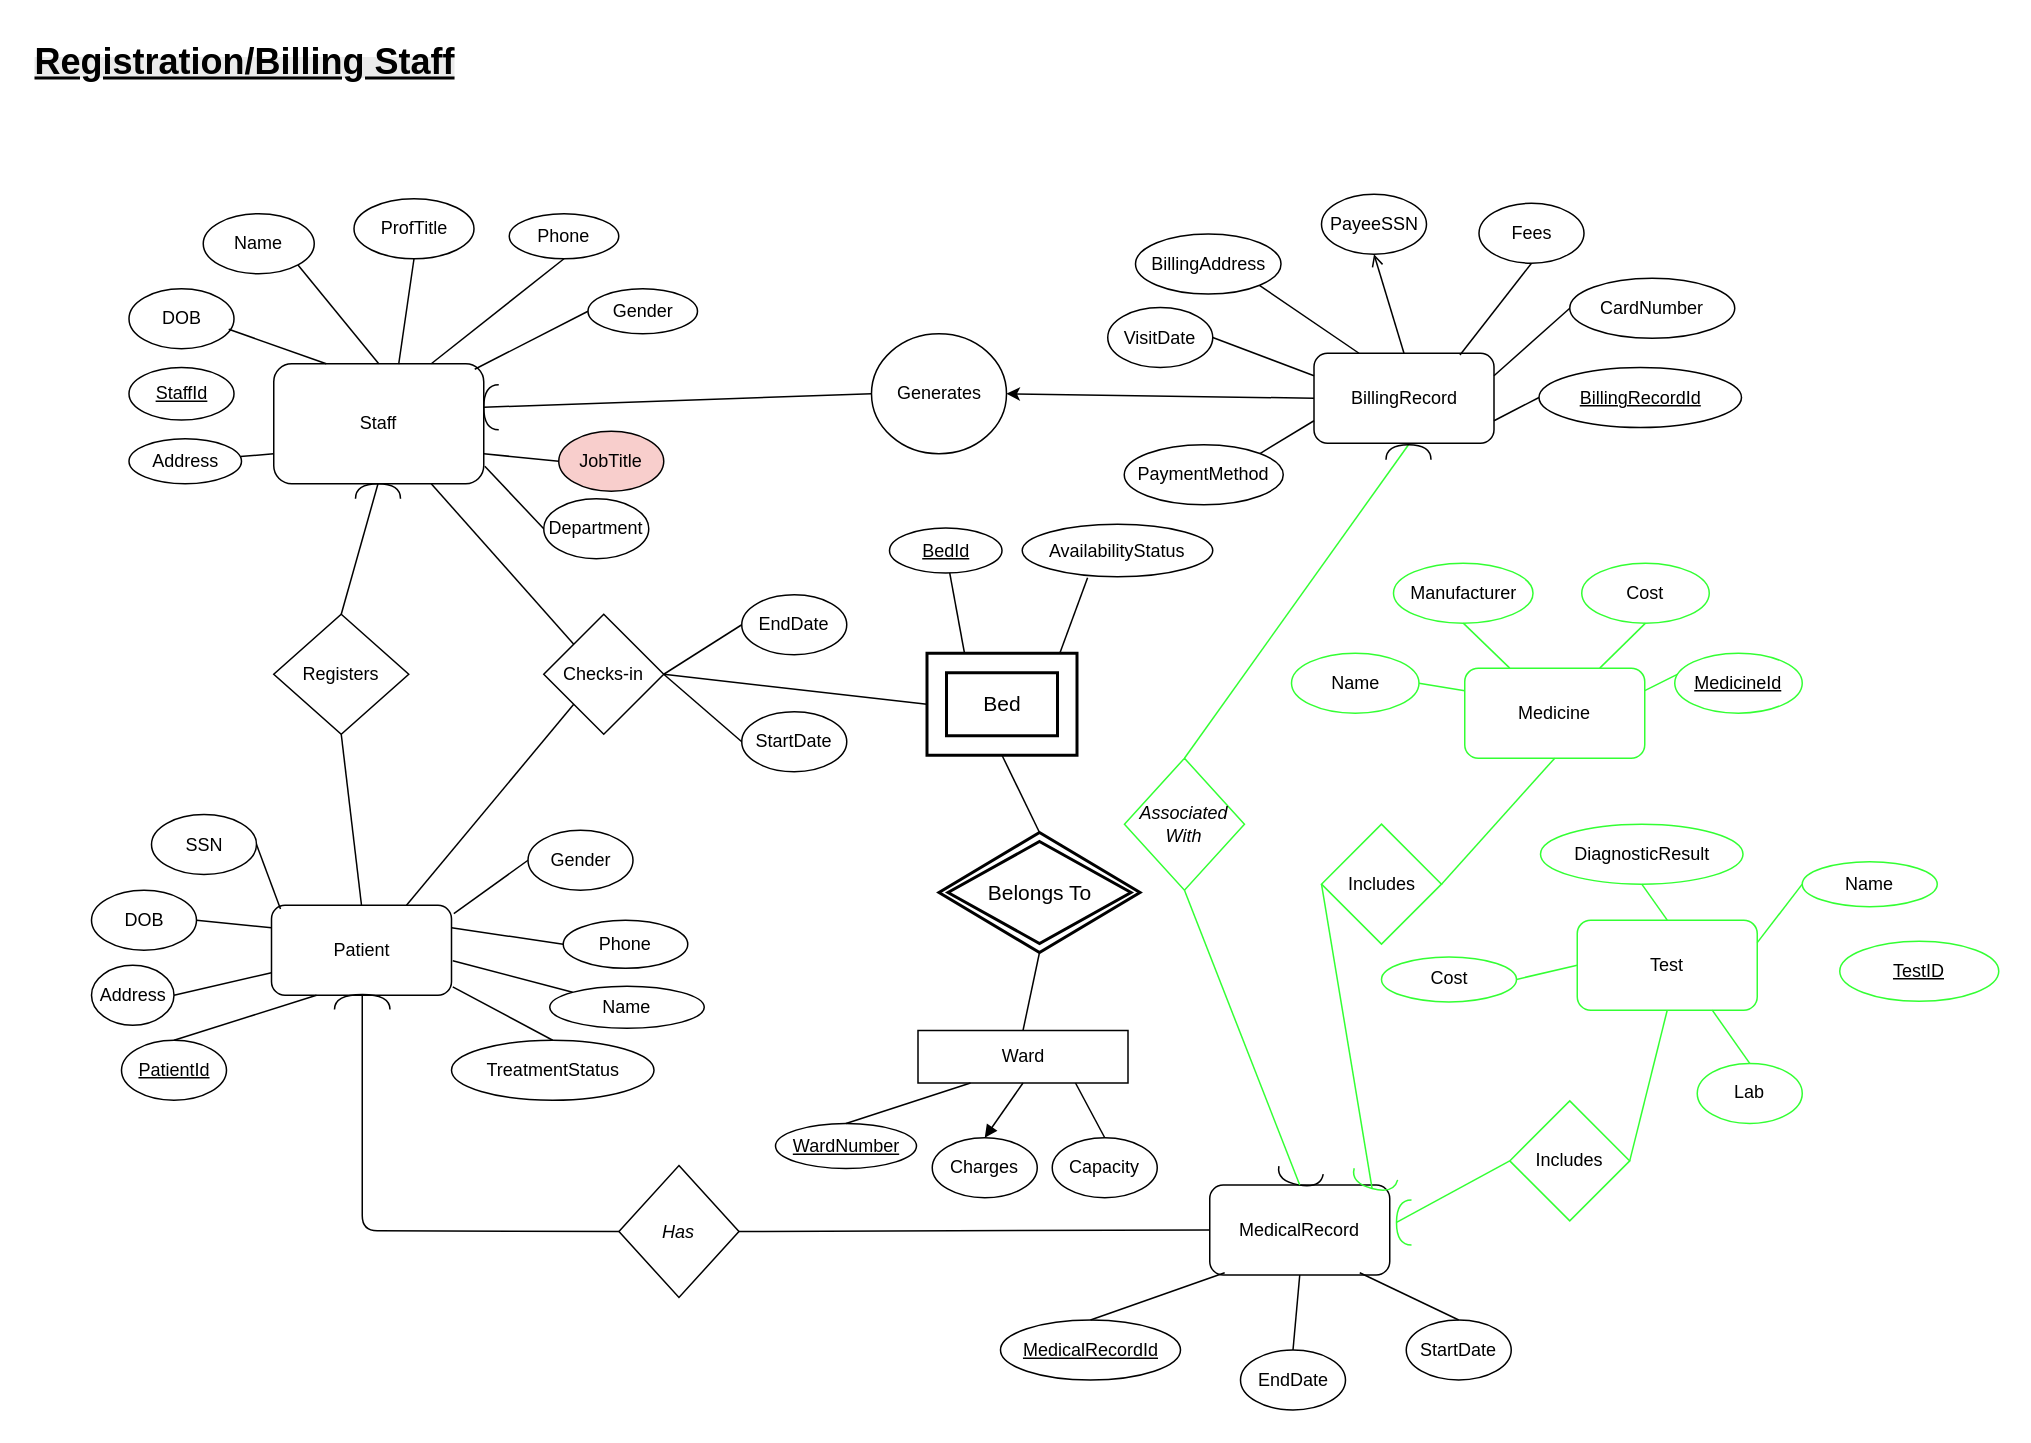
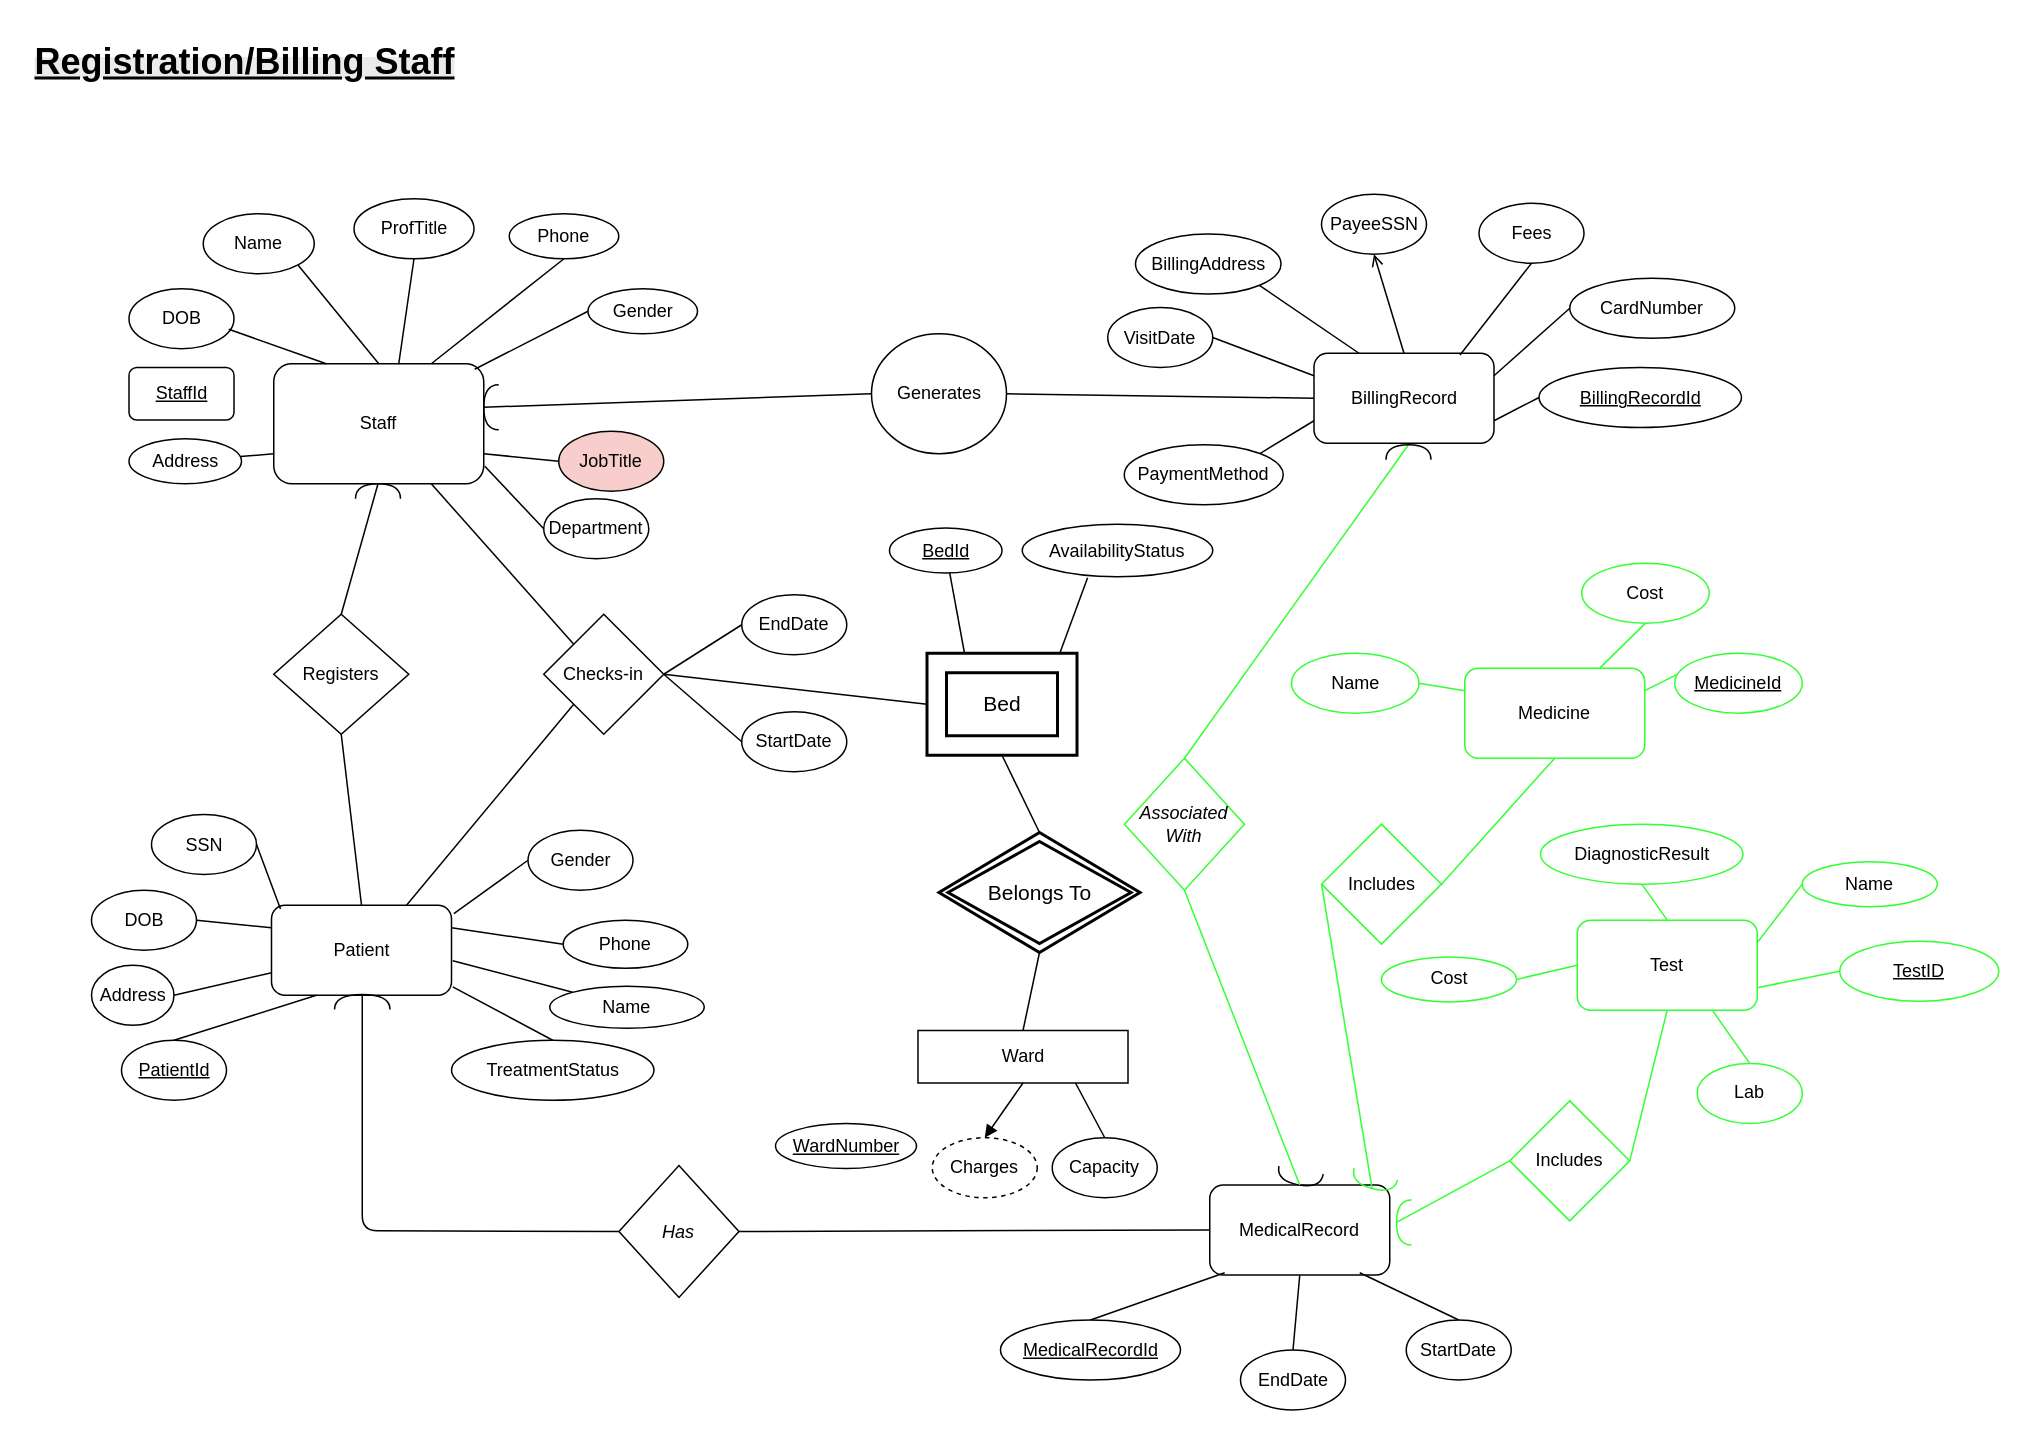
(182, 394) -> (182, 394)
(1018, 394) -> (1014, 394)
(1463, 593) -> none
(1487, 646) -> none
none -> (1799, 979)
(907, 1104) -> none
(985, 1168) -> (985, 1168)
